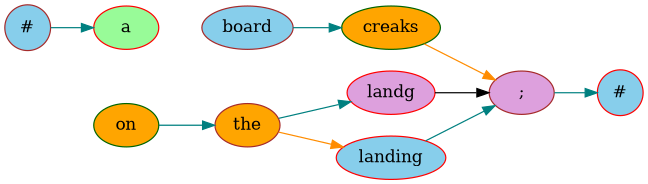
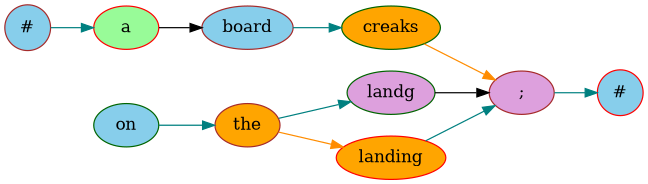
none -> (174, 28)
(391, 93) -> (391, 93)
(126, 125) -> (126, 125)
(391, 158) -> (391, 158)
